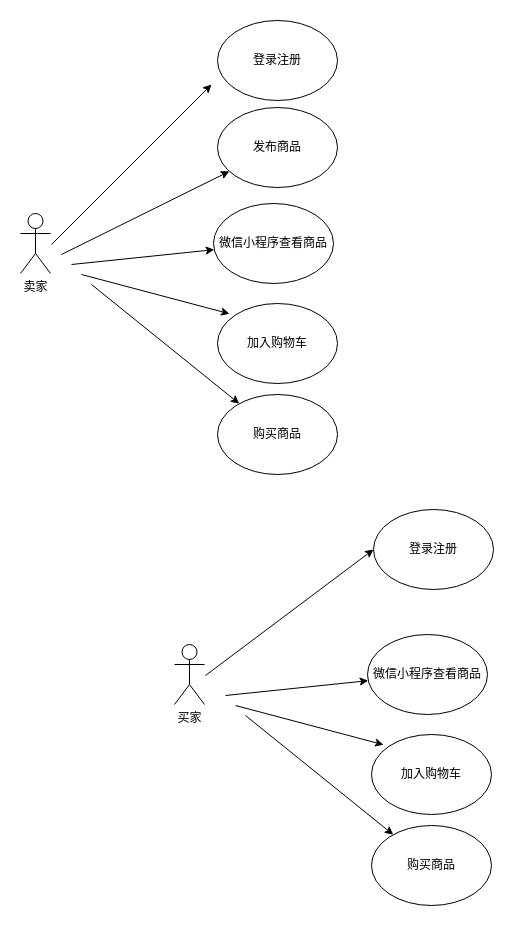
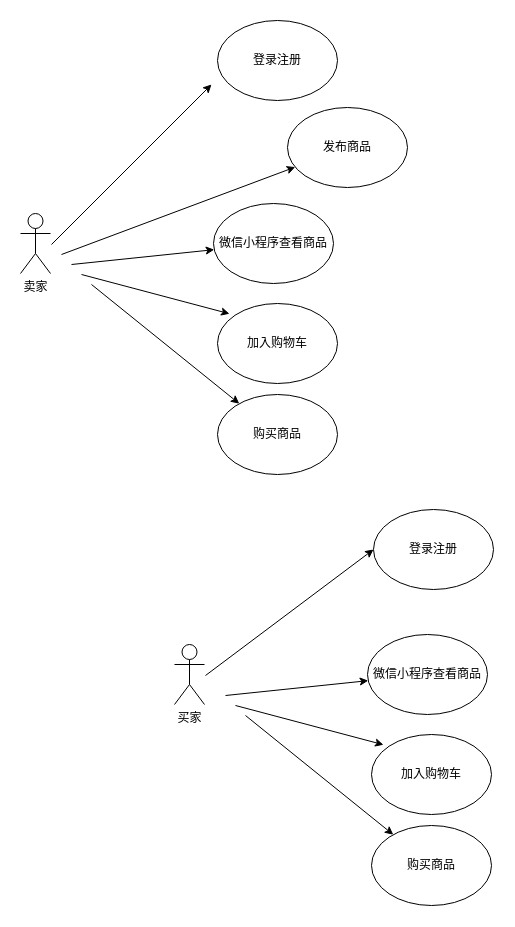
(278, 148) -> (348, 148)
